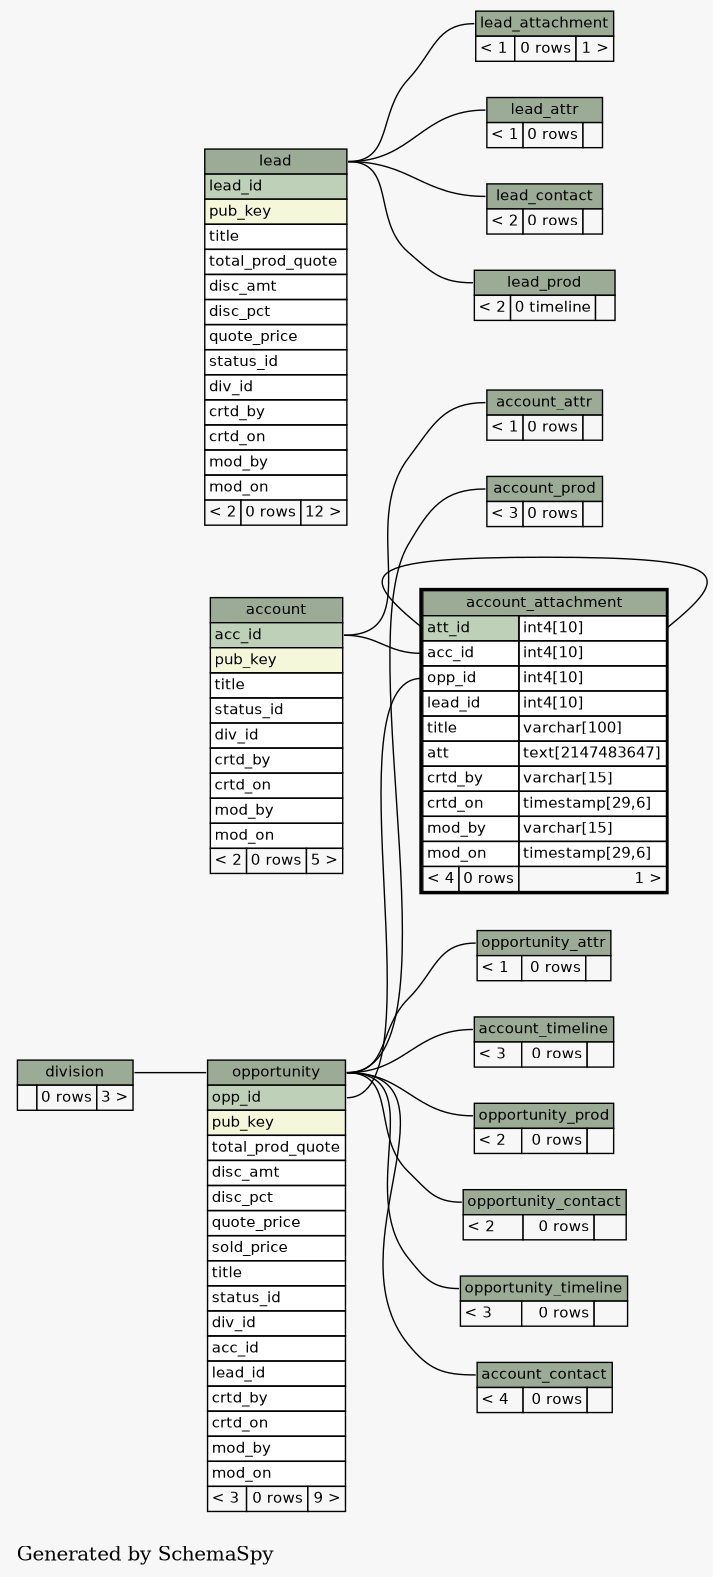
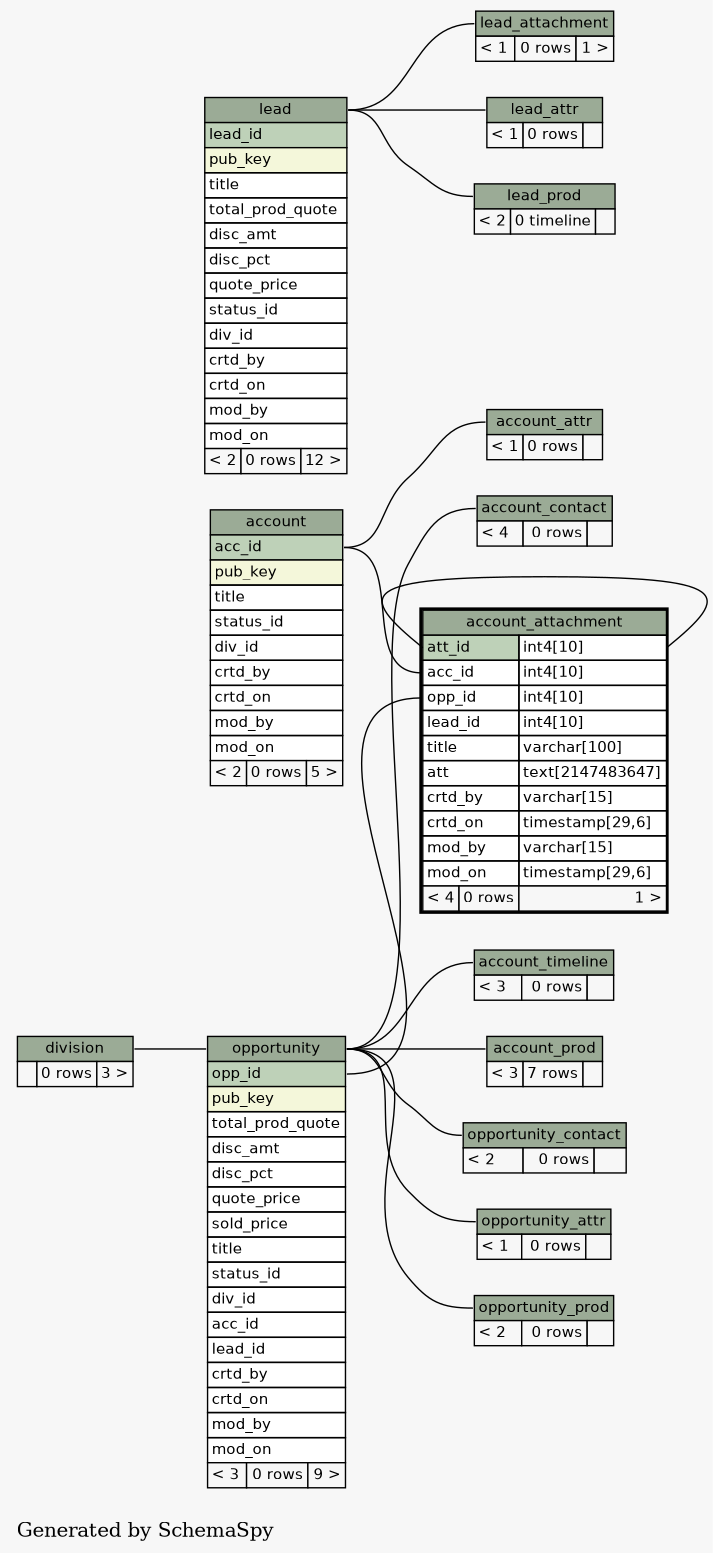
(544, 209) -> none
(553, 513) -> (553, 1073)
(544, 1301) -> none
